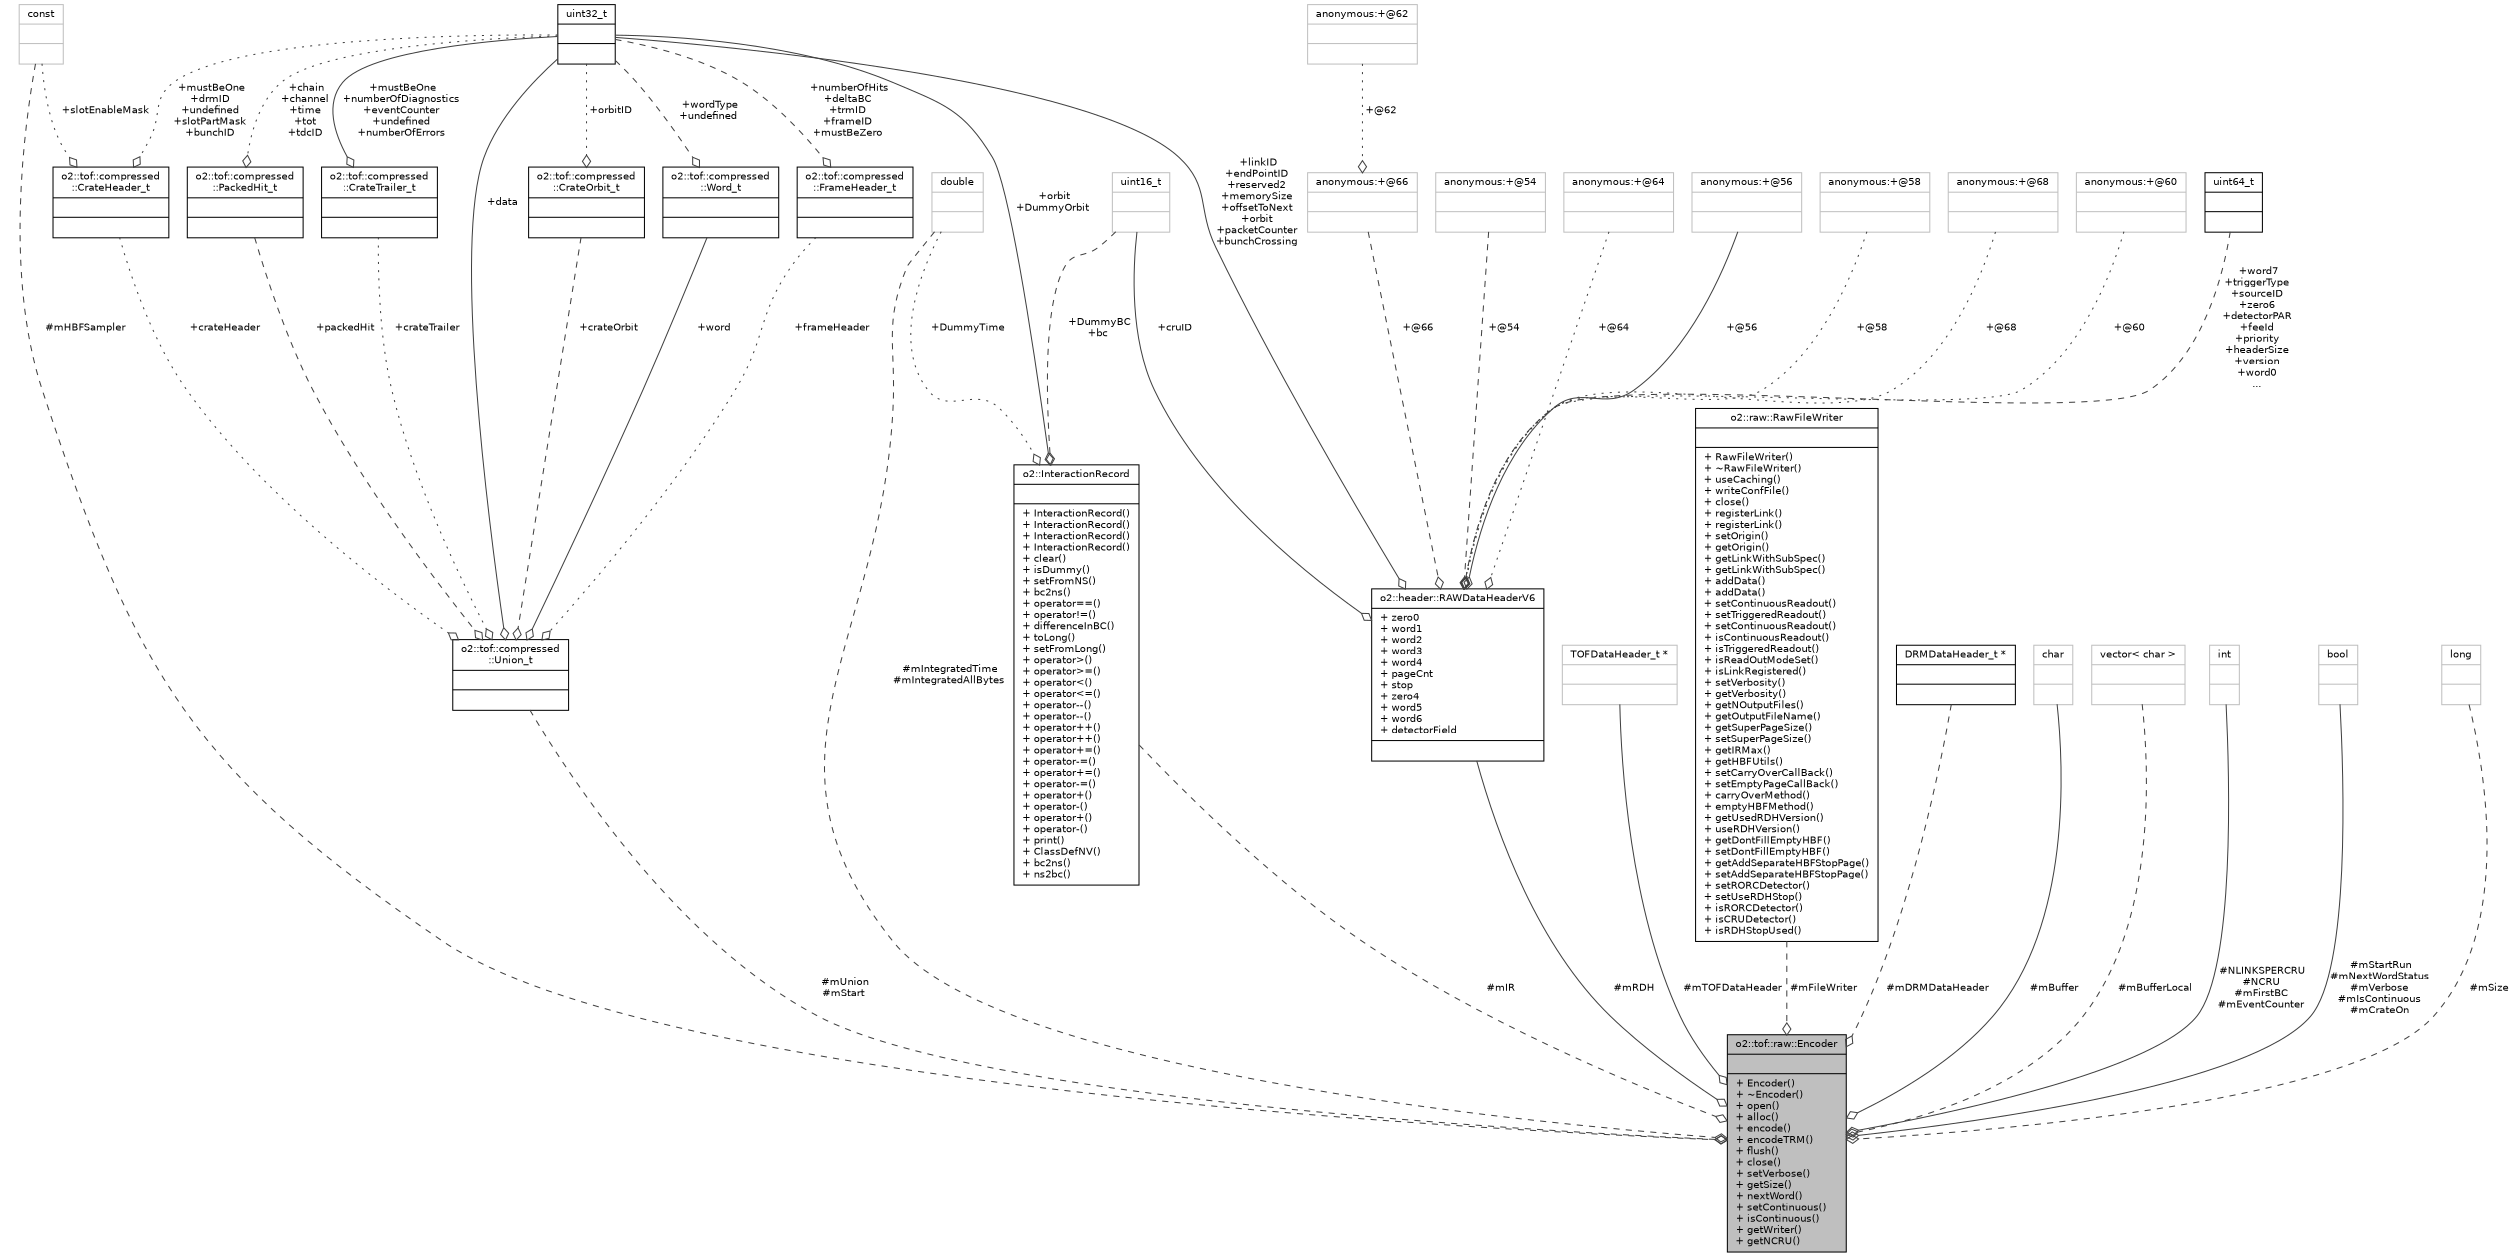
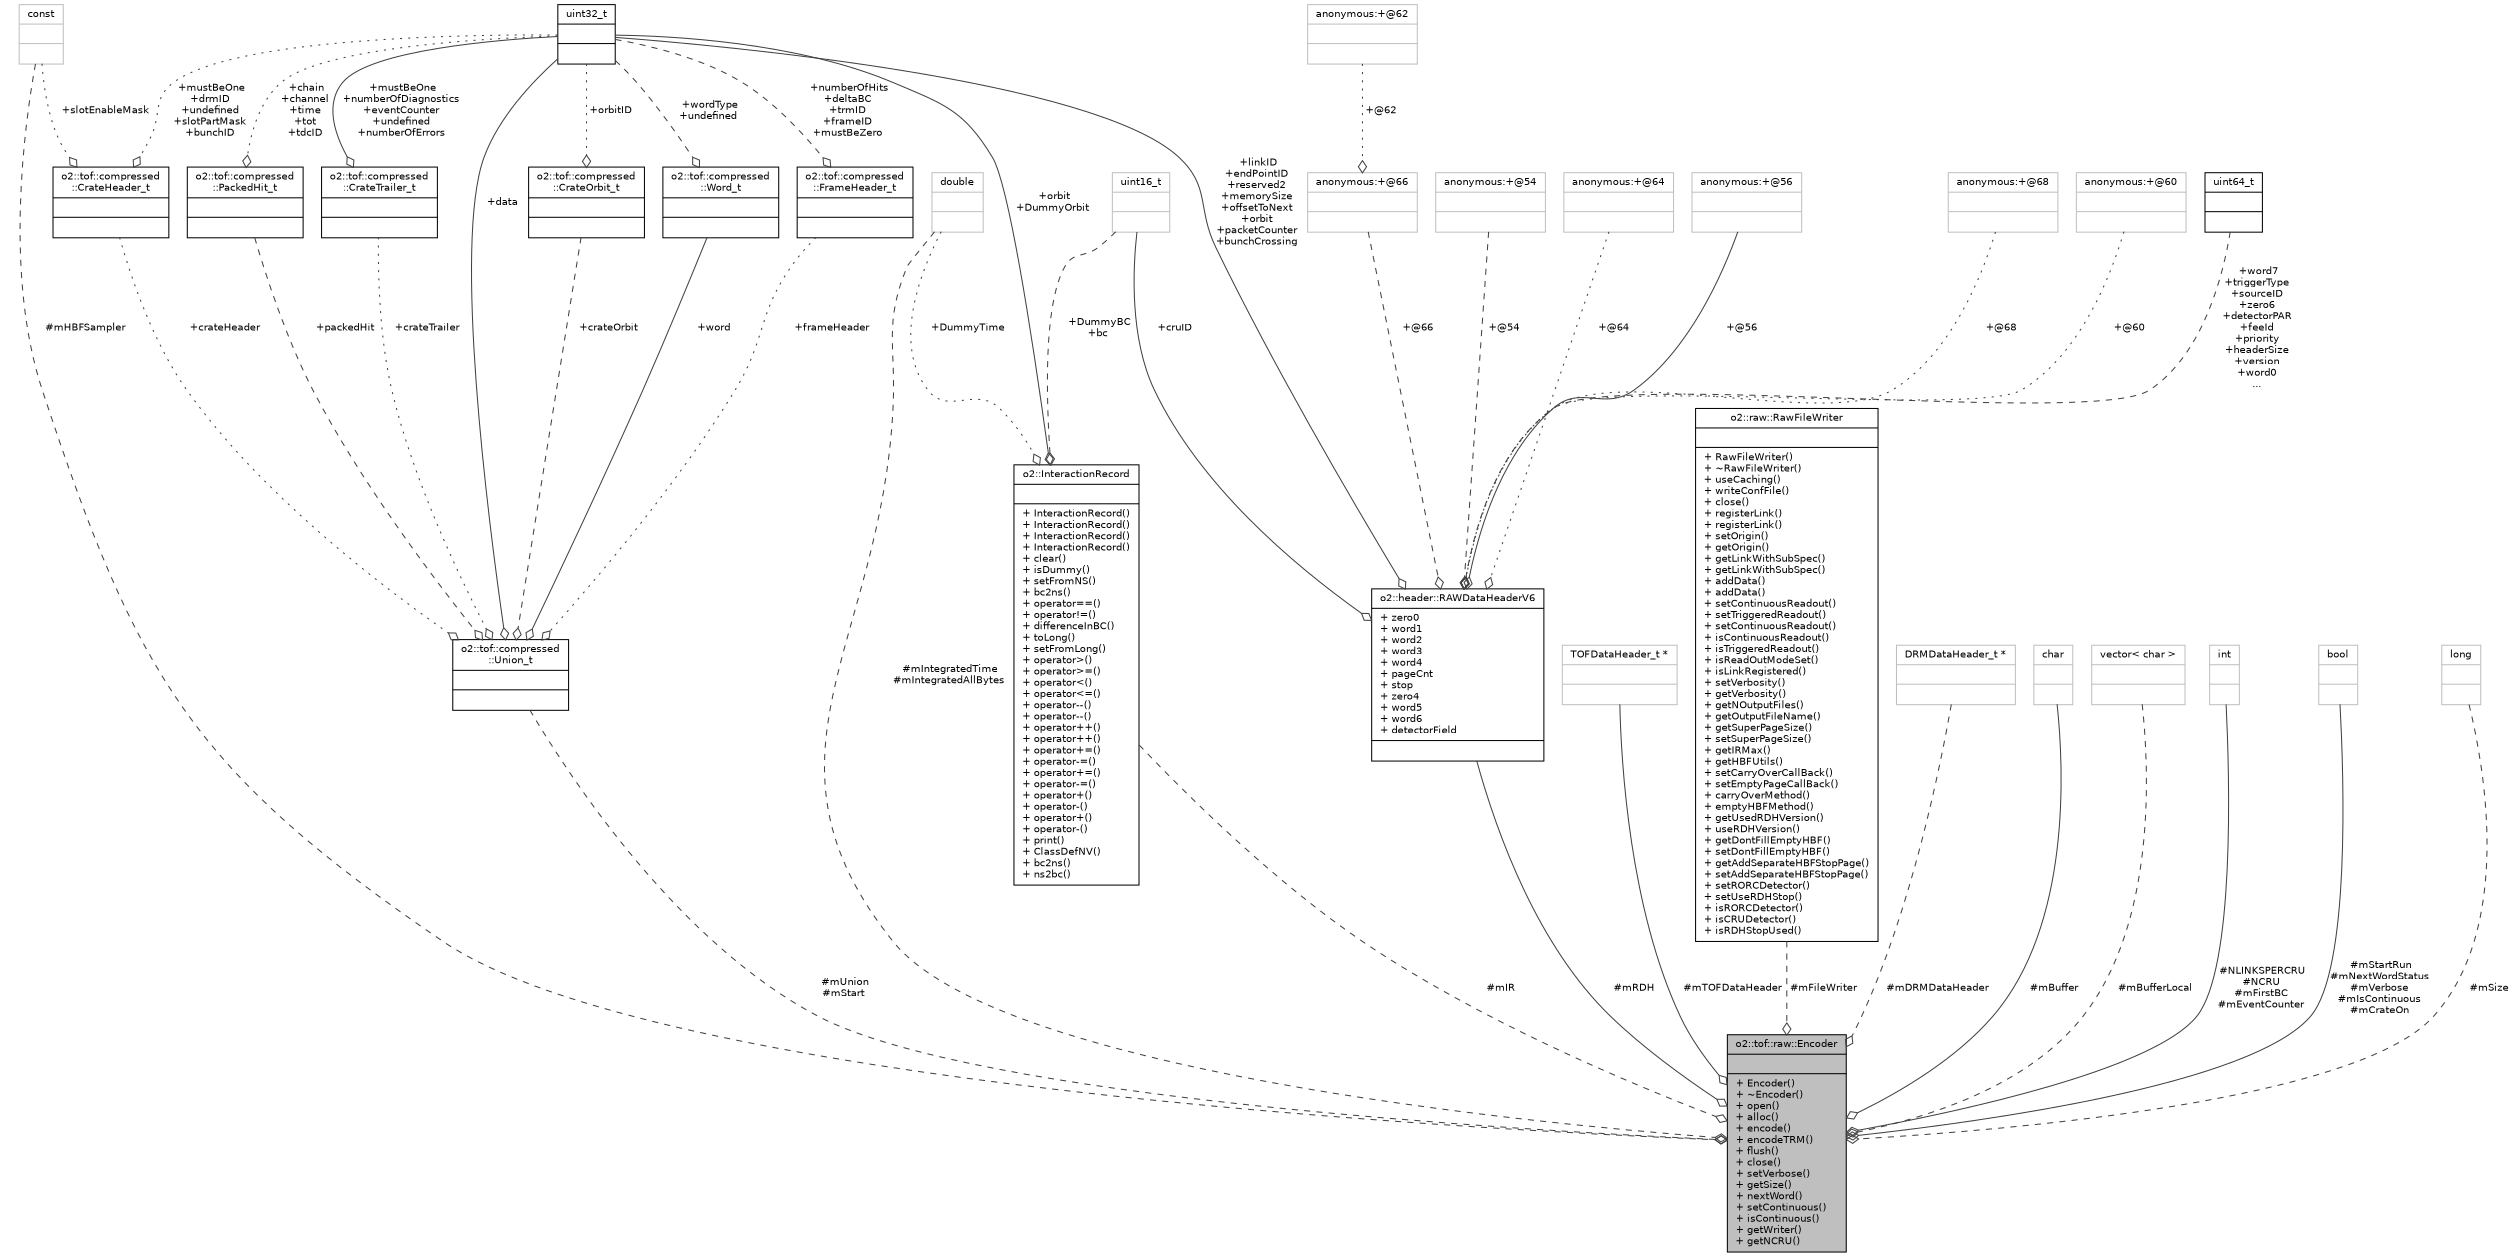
(1875, 202) -> none
(1956, 675) -> (1956, 675)
